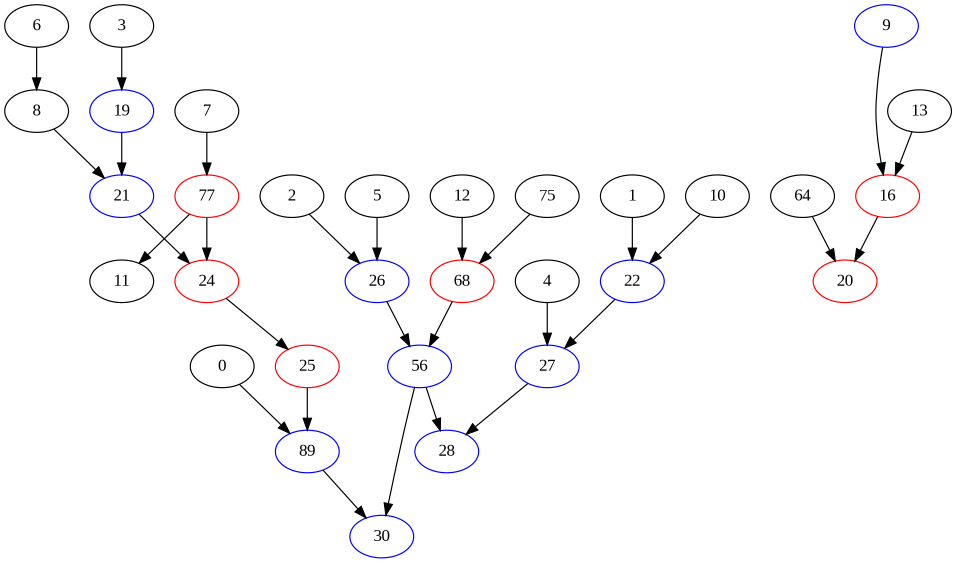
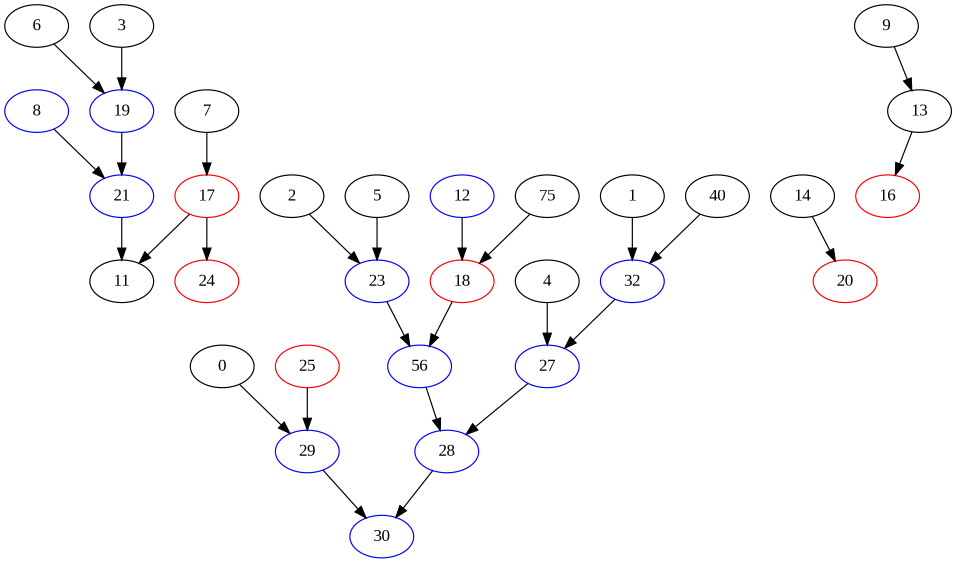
(886, 26) -> (886, 26)
(37, 63) -> (75, 64)
(876, 105) -> (901, 63)
(37, 111) -> (37, 111)
(207, 196) -> (207, 196)
(462, 196) -> (462, 196)
(717, 196) -> (717, 196)
(803, 196) -> (803, 196)
(159, 233) -> (122, 233)
(869, 233) -> none
(377, 281) -> (377, 281)
(462, 281) -> (462, 281)
(632, 281) -> (632, 281)
(252, 320) -> none
(401, 445) -> (418, 489)
(307, 452) -> (307, 452)
